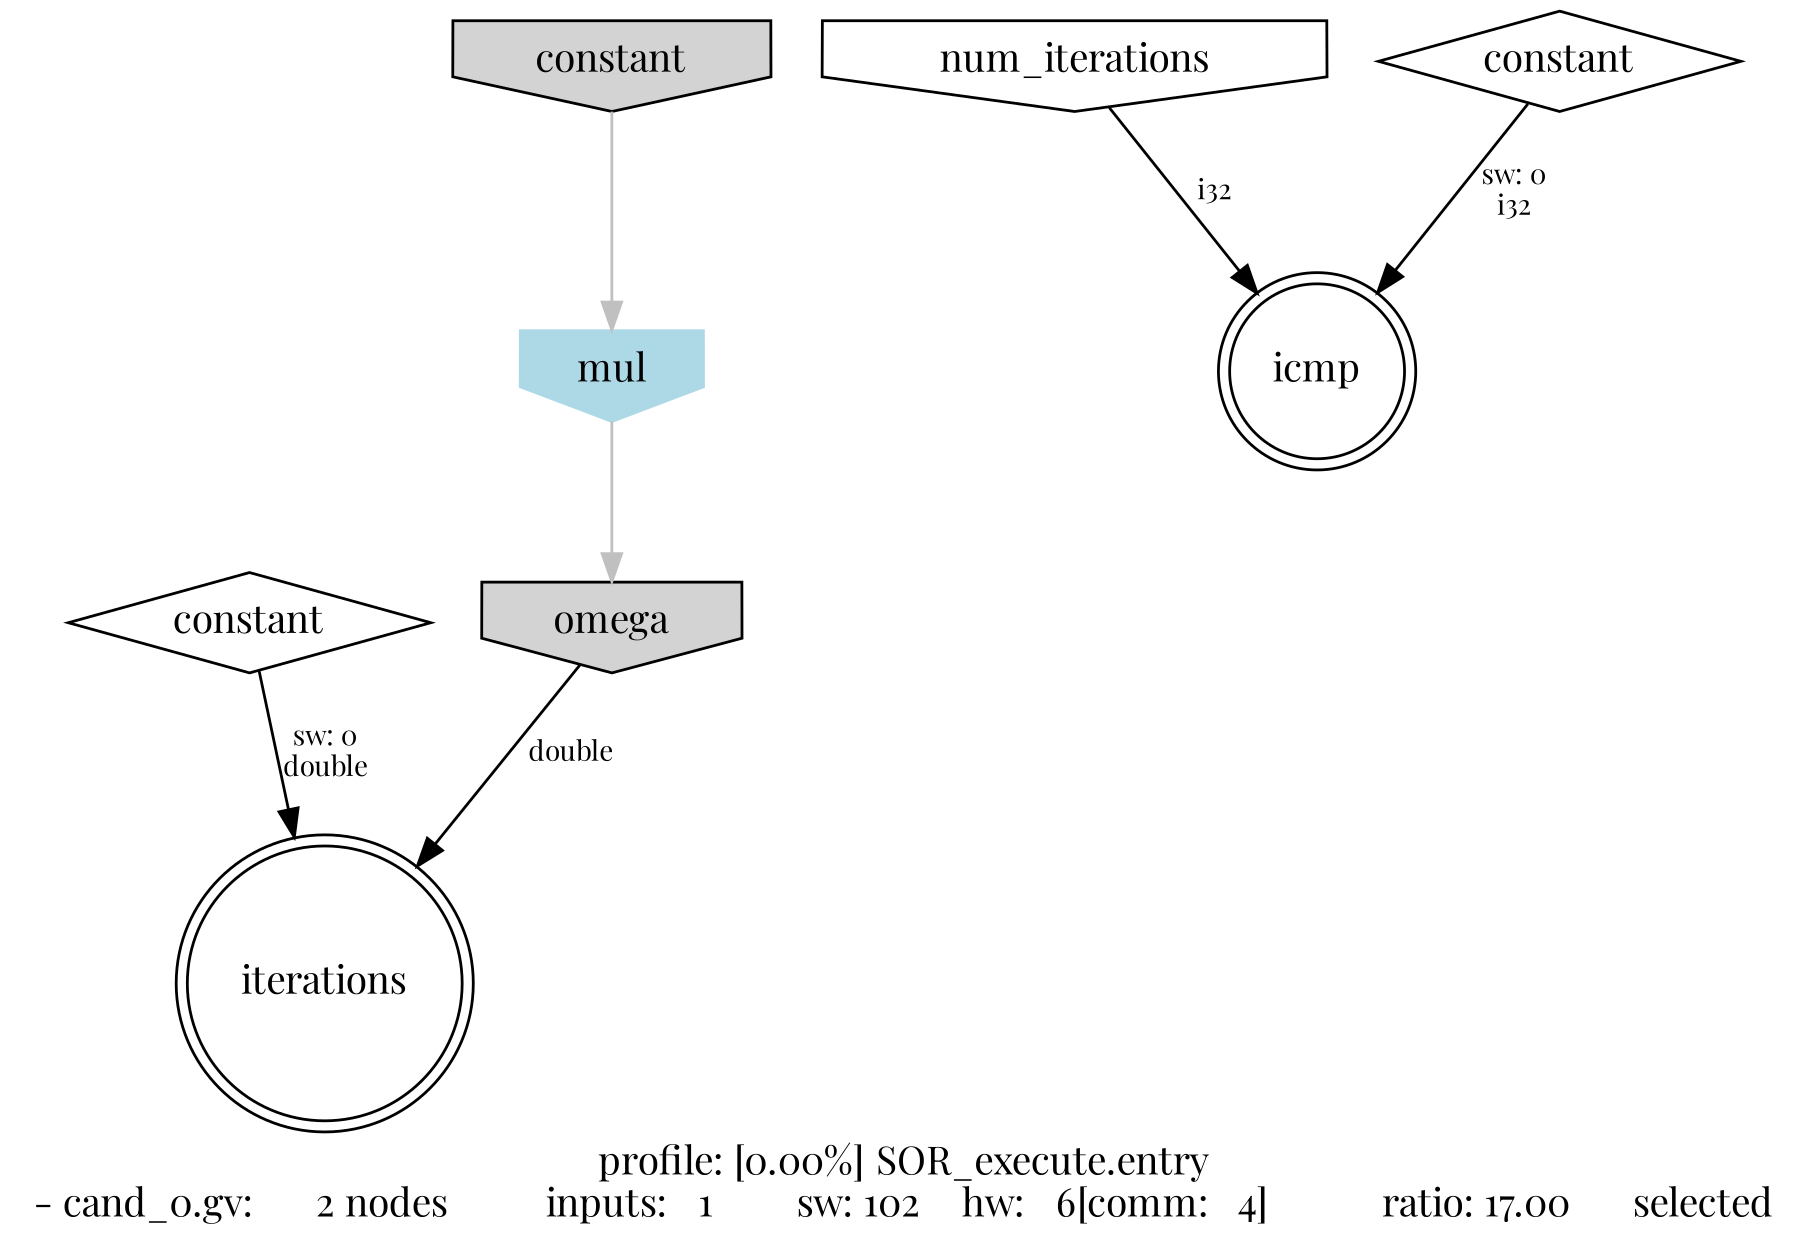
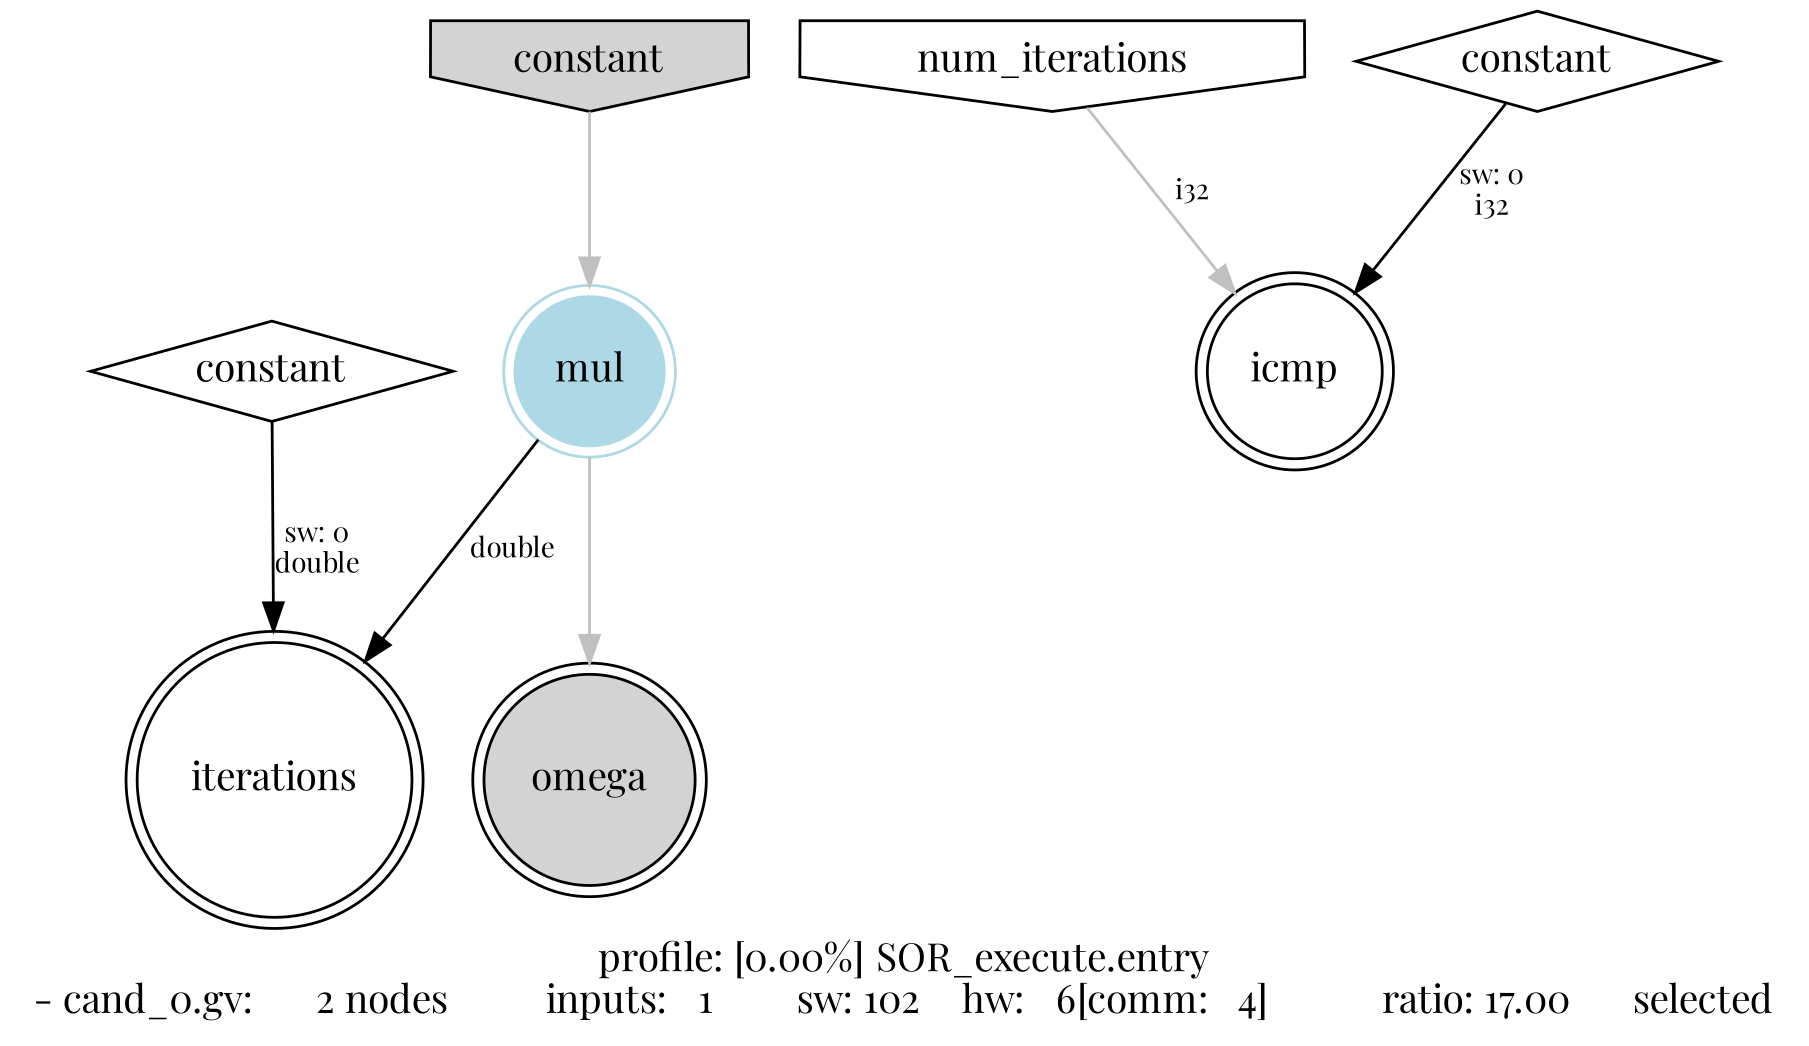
(1174, 189) -> (1152, 189)
(612, 371) -> (590, 371)
(612, 623) -> (590, 780)
(508, 754) -> (461, 539)
